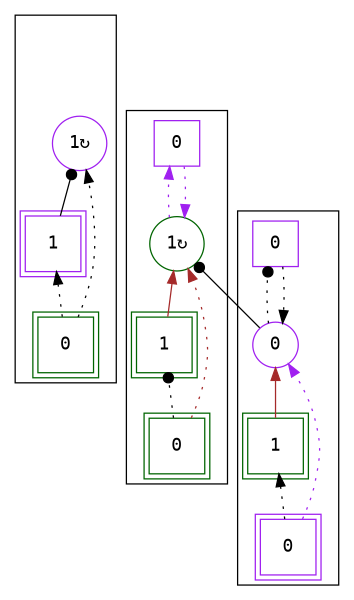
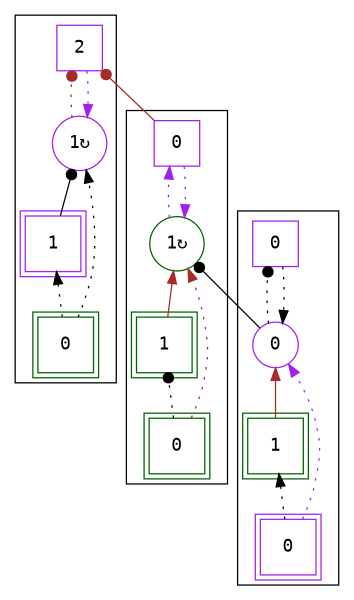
none -> (80, 48)
